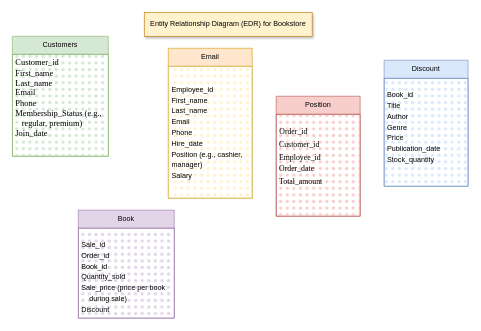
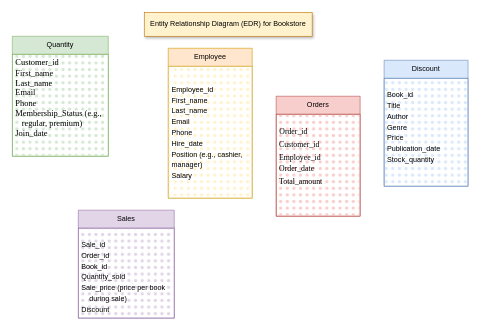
(60, 45) -> (60, 45)
(210, 57) -> (210, 57)
(318, 105) -> (318, 105)
(126, 219) -> (126, 219)
